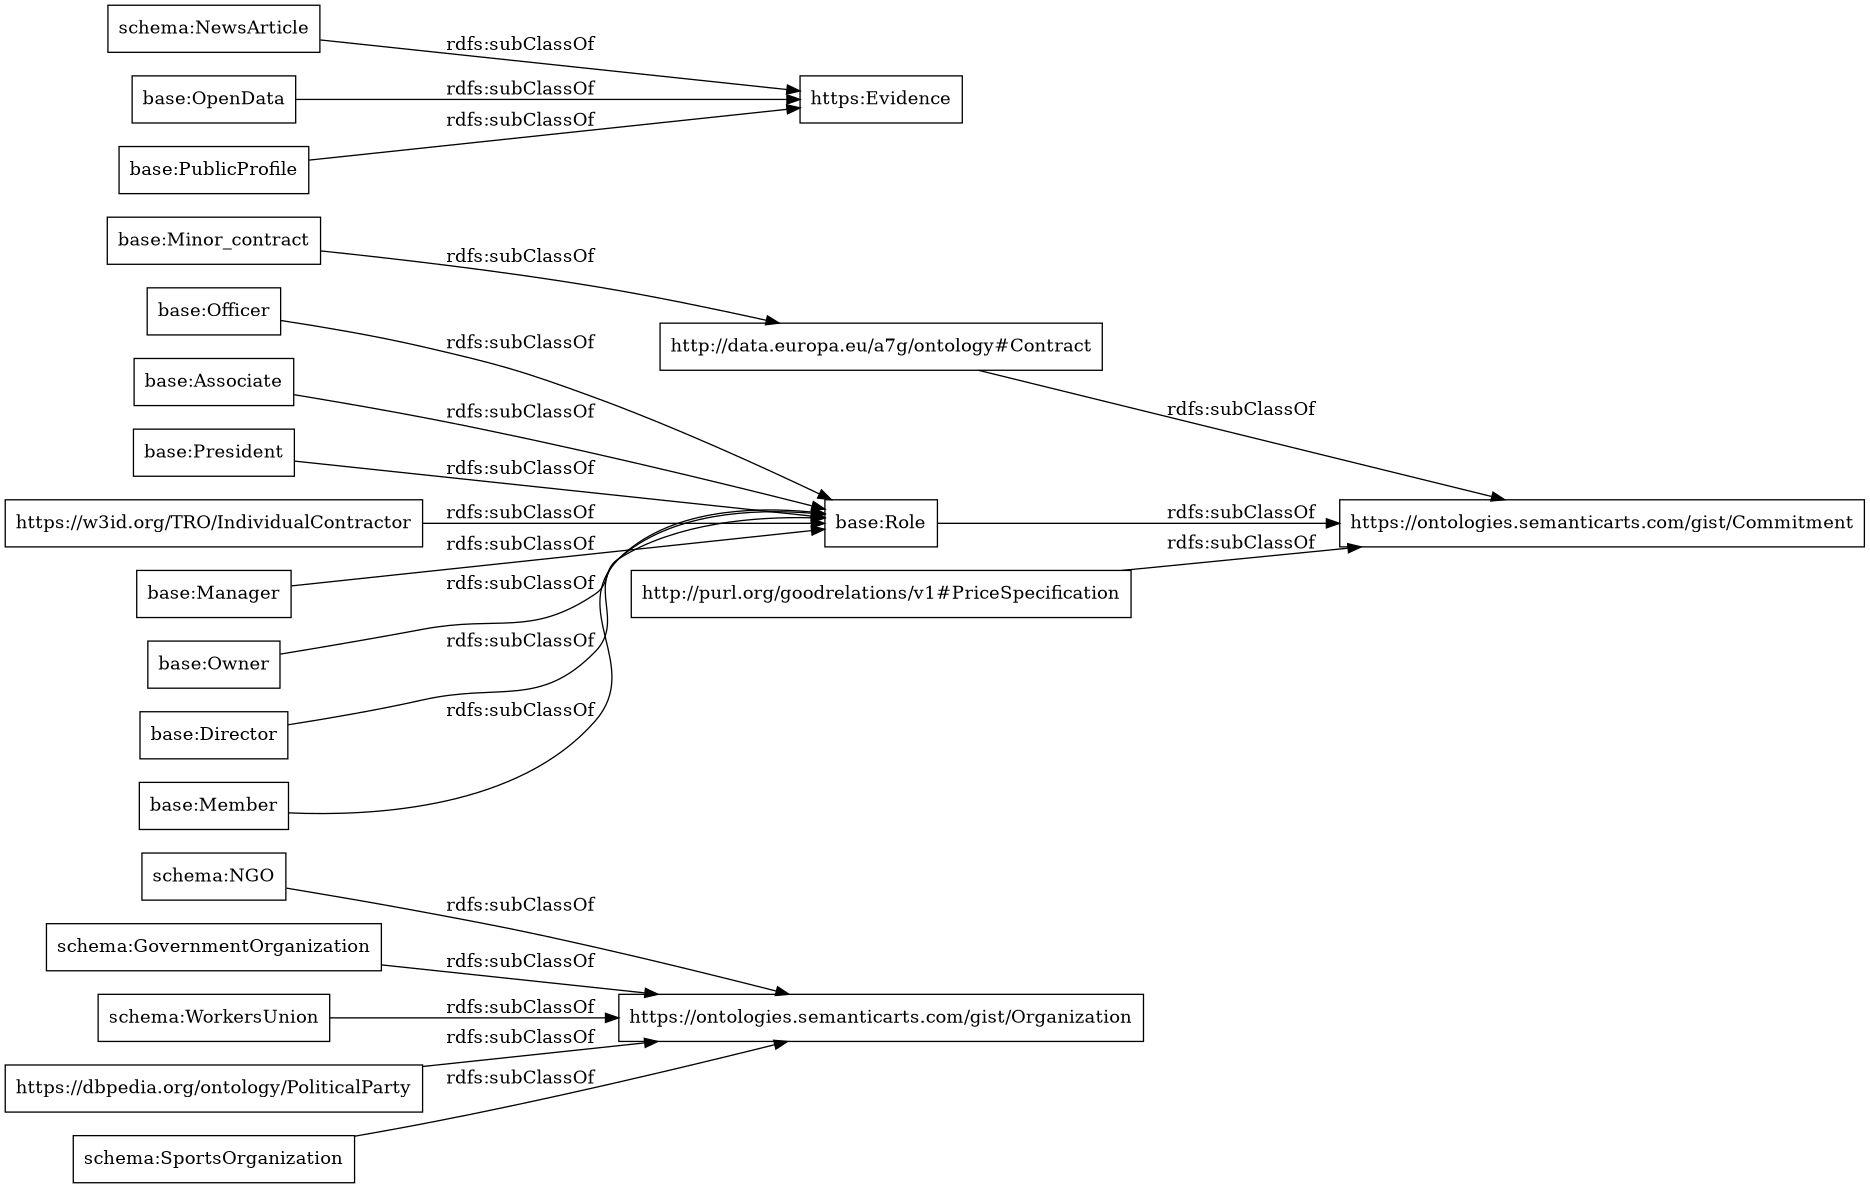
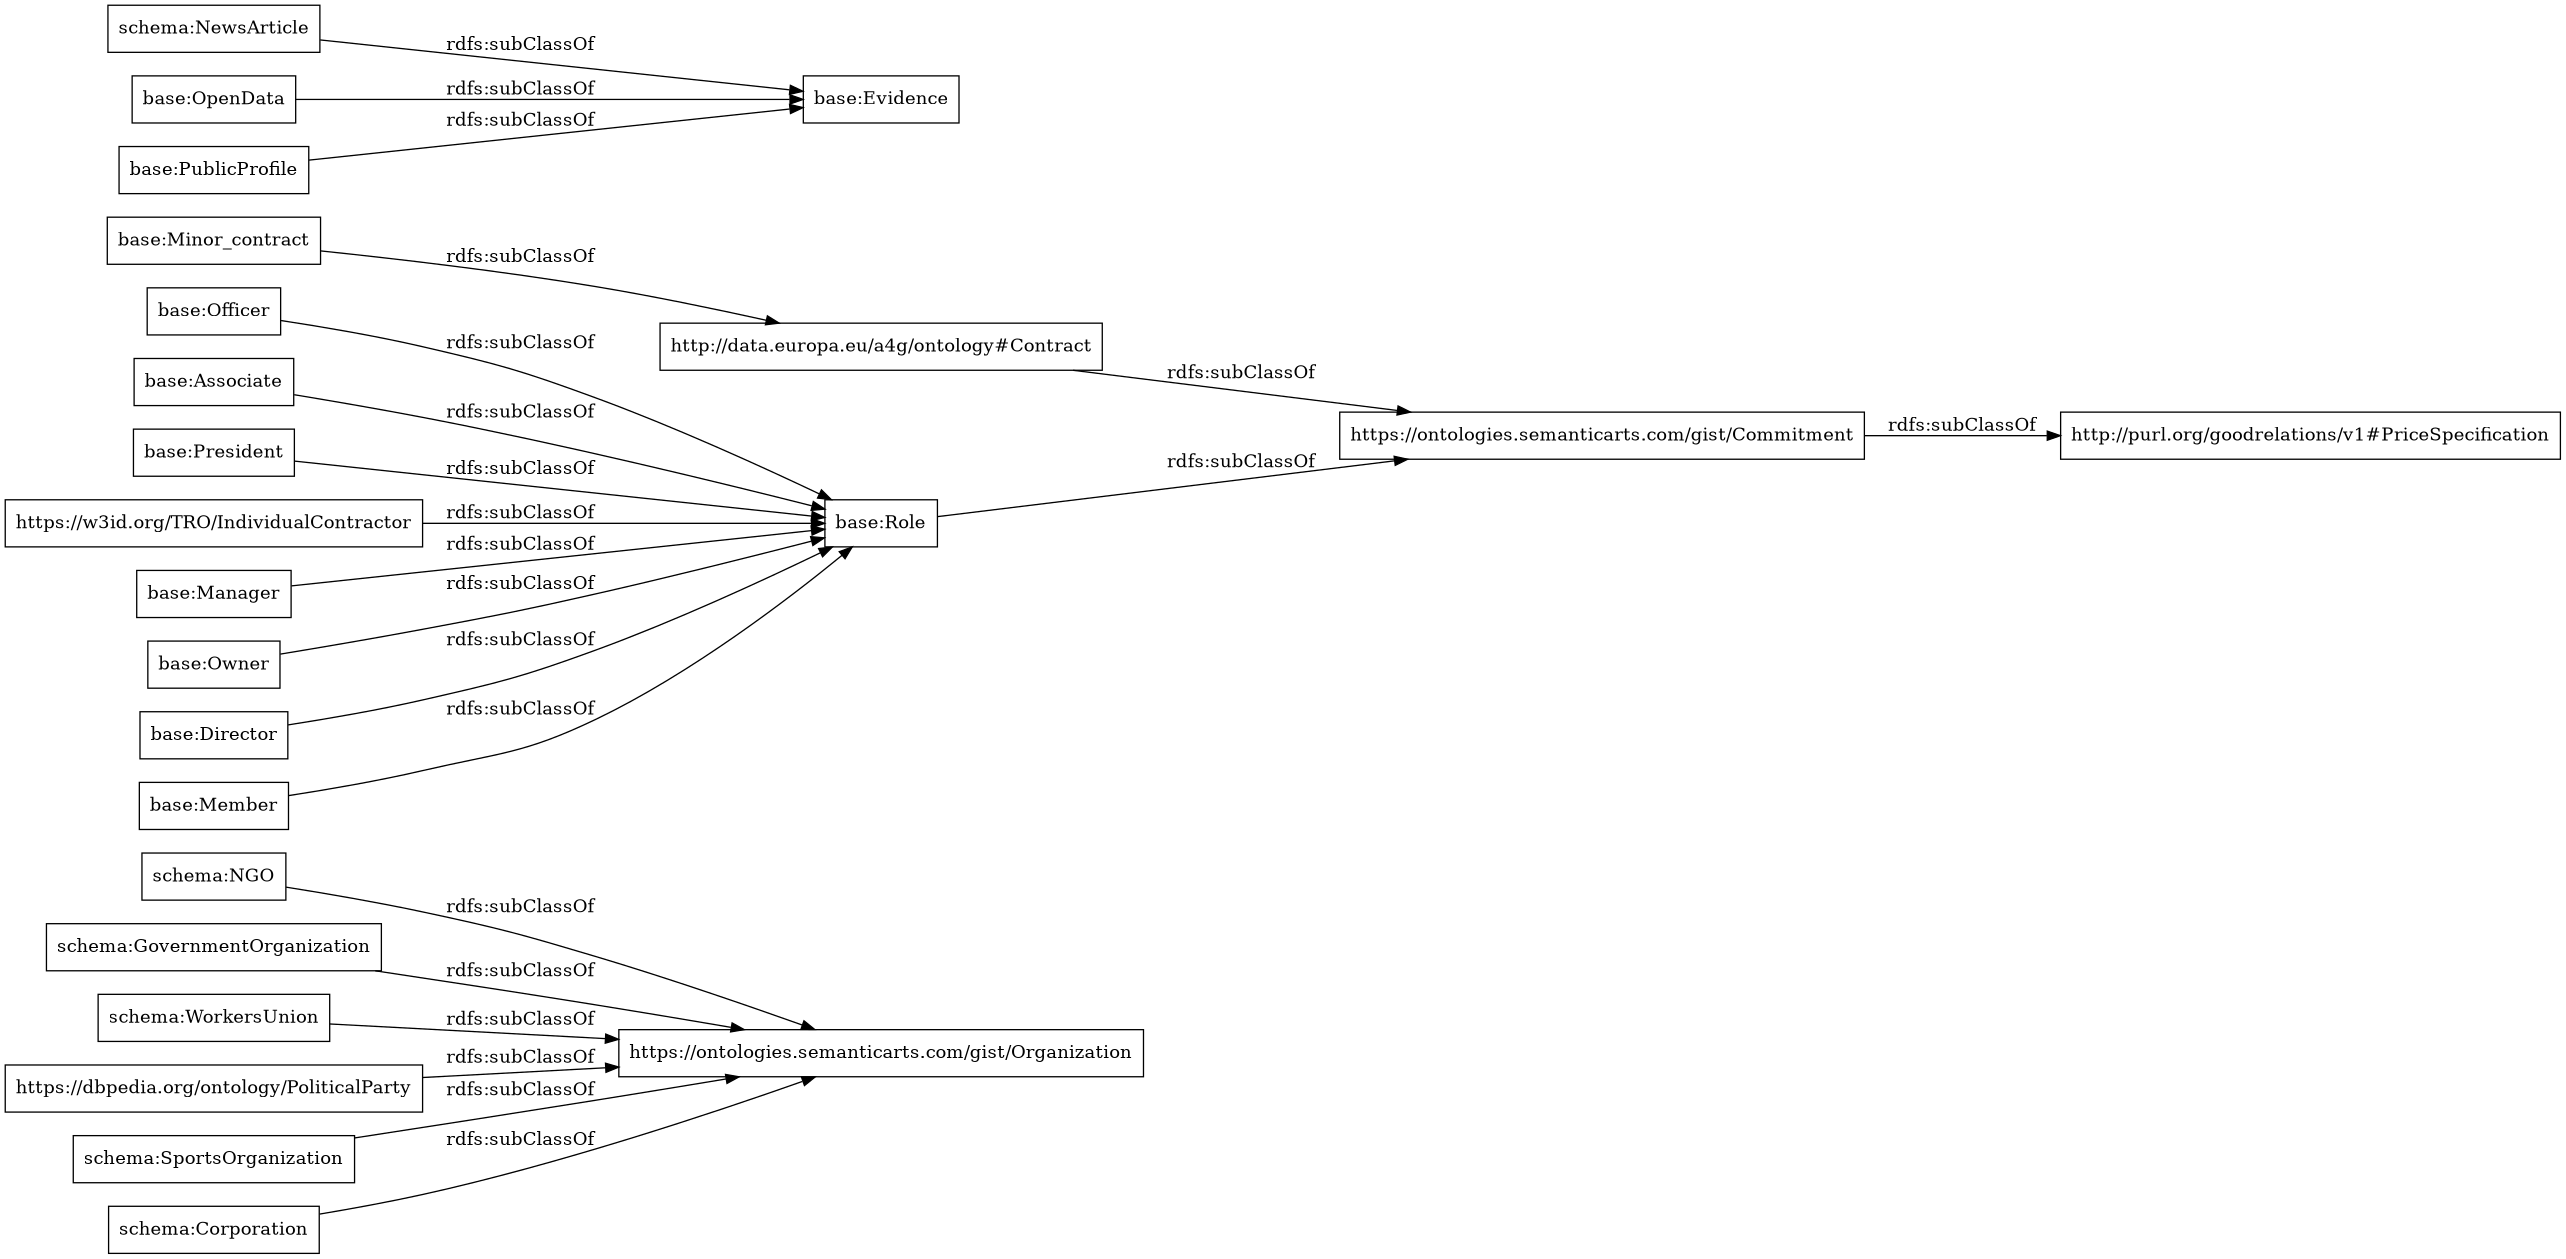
(881, 99) -> (881, 99)
(881, 347) -> (881, 347)
(1235, 559) -> (1956, 436)
none -> (214, 1230)
